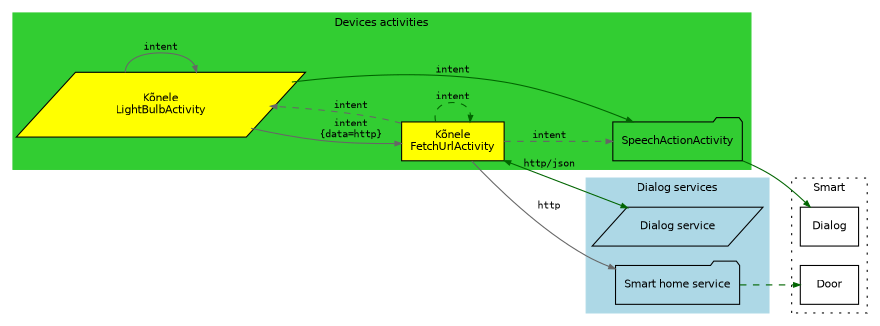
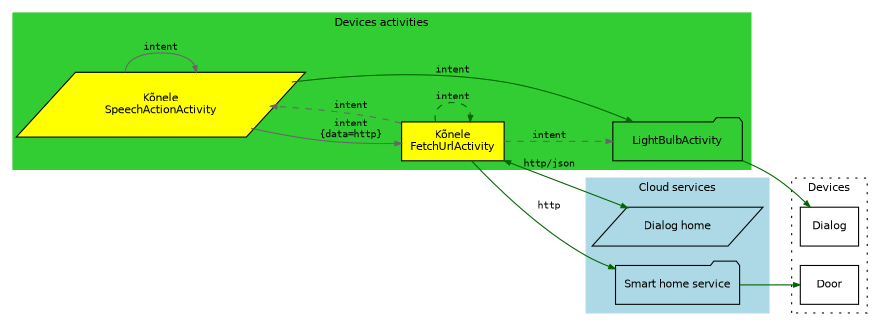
(161, 105) -> (161, 105)
(678, 141) -> (678, 141)
(678, 188) -> (678, 188)
(829, 188) -> (829, 188)
(535, 221) -> (535, 221)
(678, 227) -> (678, 227)
(761, 285) -> (761, 285)
